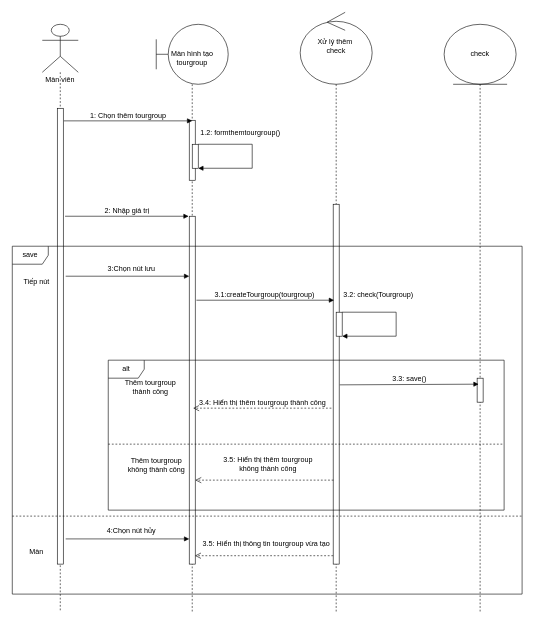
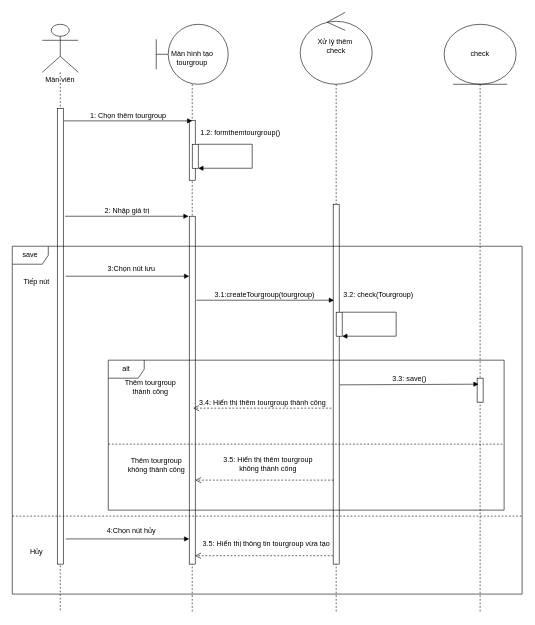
(37, 552) -> (37, 552)
